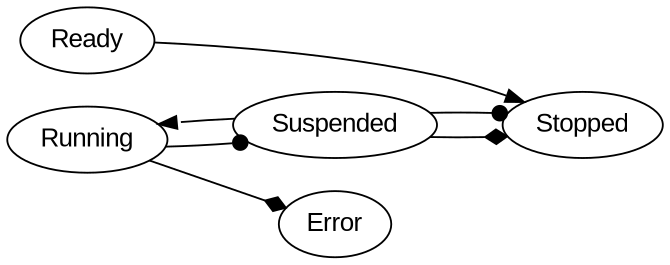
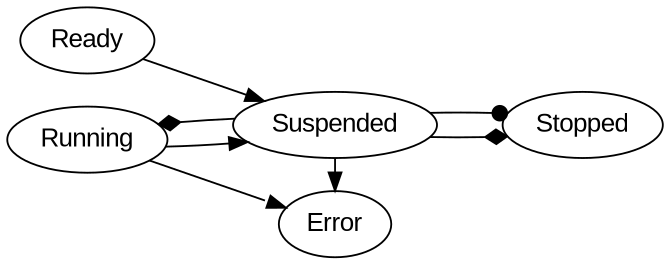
(332, 58) -> (195, 77)
(208, 120) -> (208, 120)
(199, 145) -> (199, 145)
none -> (335, 165)
(207, 181) -> (207, 181)
